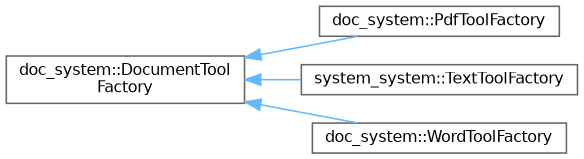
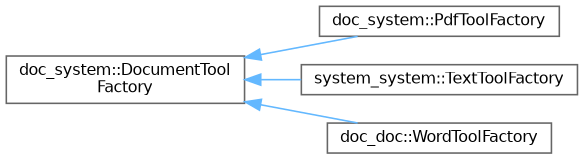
(439, 138) -> (439, 138)
